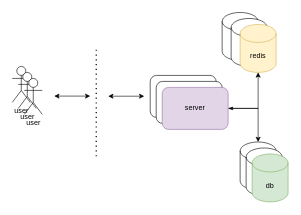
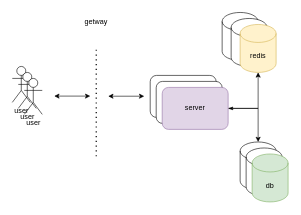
none -> (96, 21)
